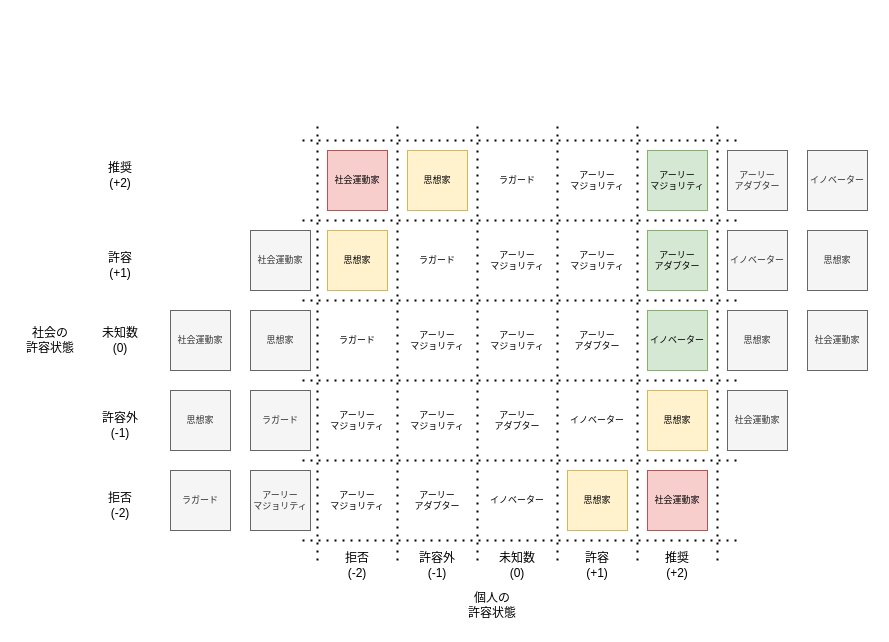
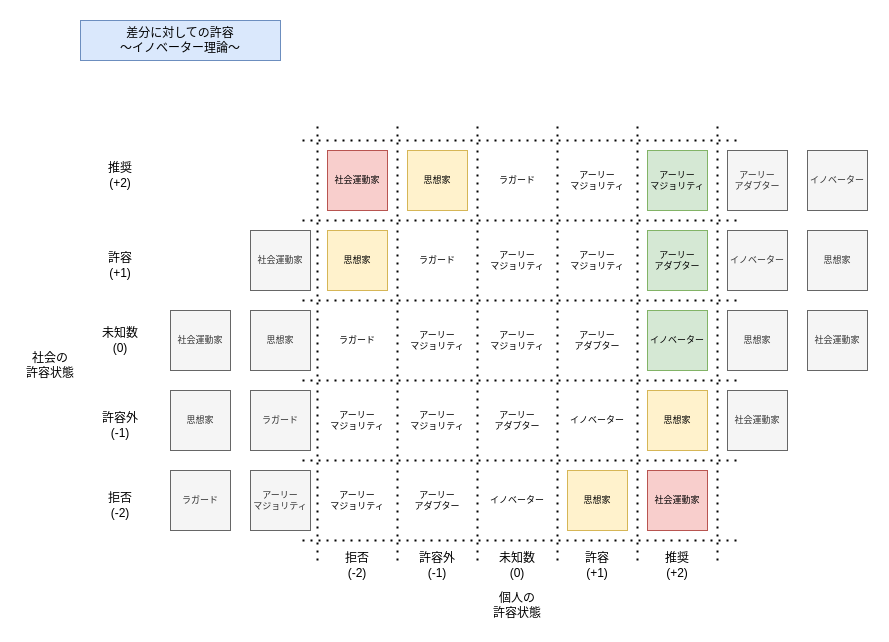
none -> (181, 41)
(51, 341) -> (51, 366)
(493, 606) -> (518, 606)
